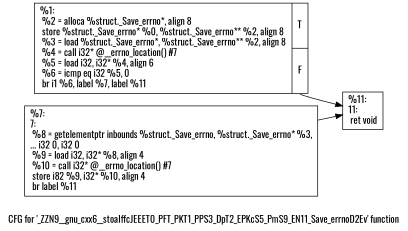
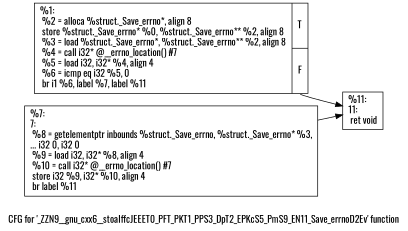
(97, 64) -> (97, 64)
(88, 177) -> (88, 177)
